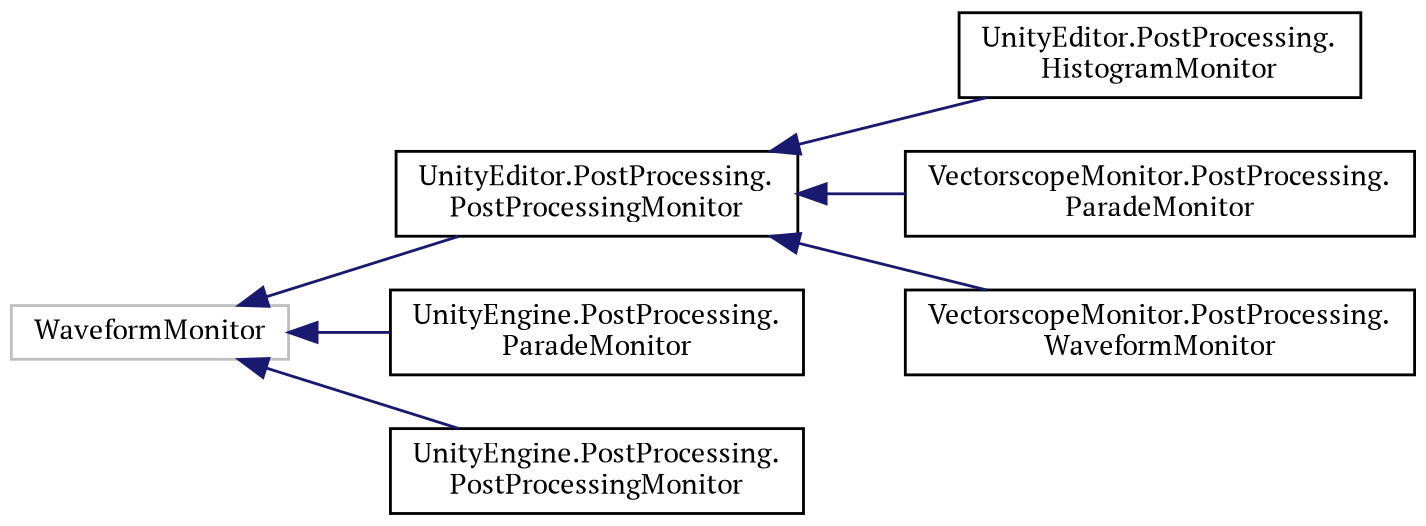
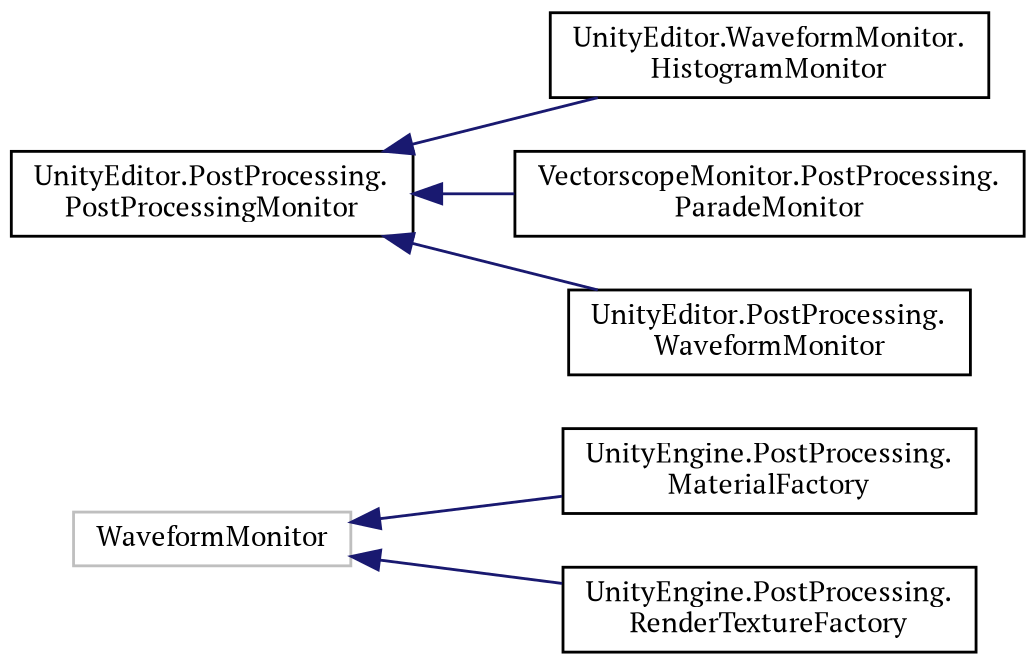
(1160, 55) -> (770, 55)
(363, 267) -> none
(597, 332) -> (770, 471)
(1160, 332) -> (770, 332)
(597, 471) -> (770, 610)
